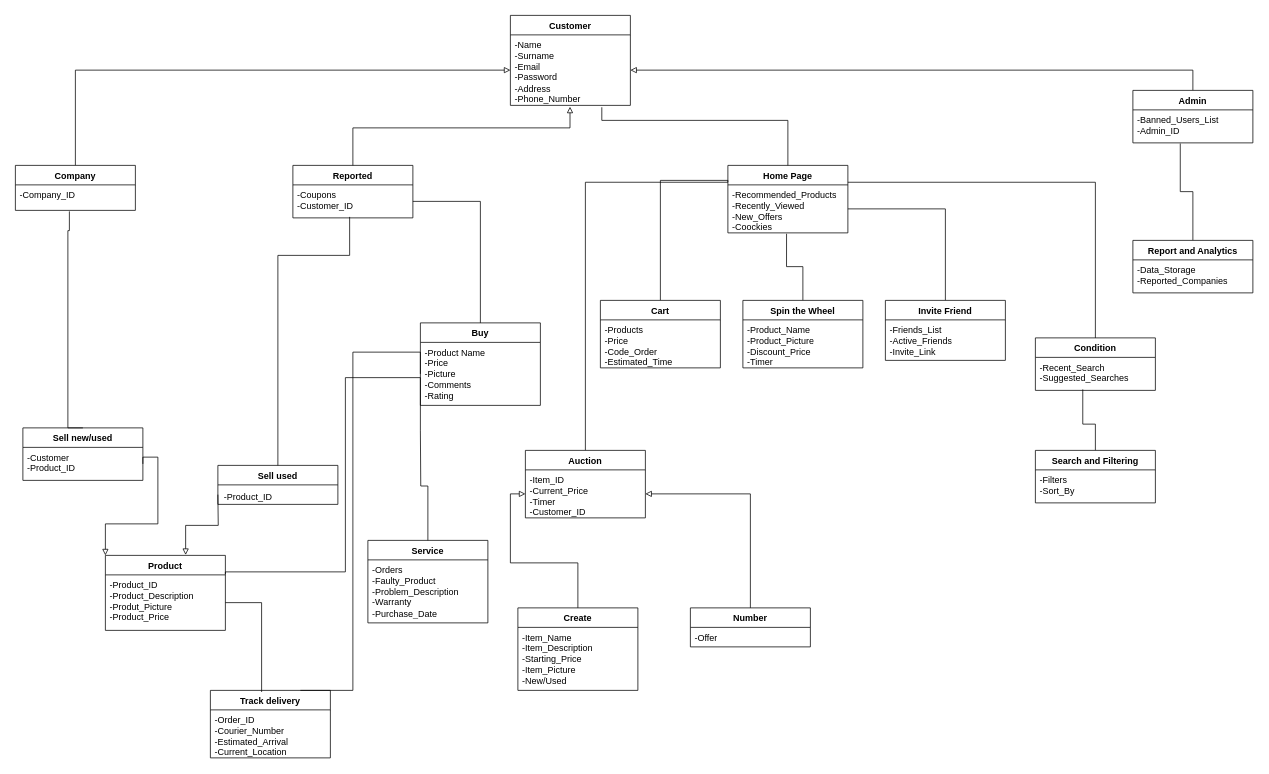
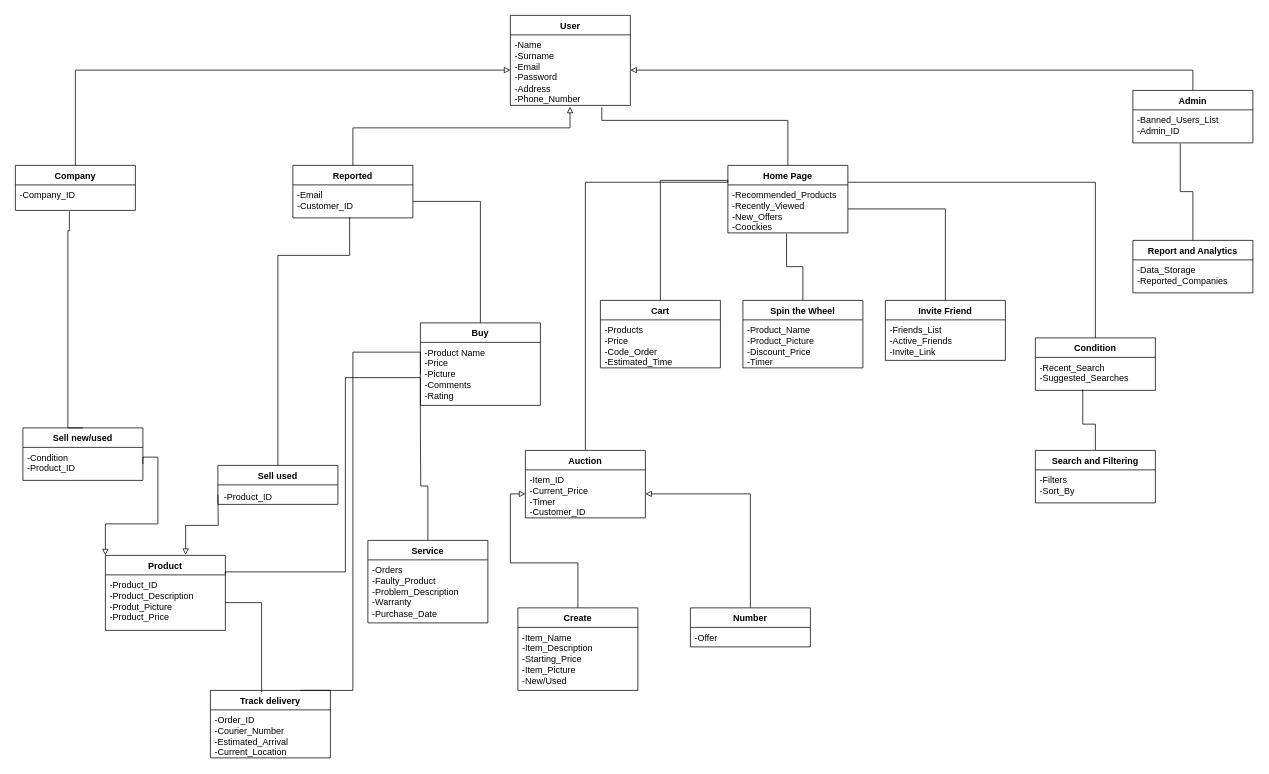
(570, 26) -> (570, 26)
(328, 201) -> (328, 201)
(55, 463) -> (55, 463)
